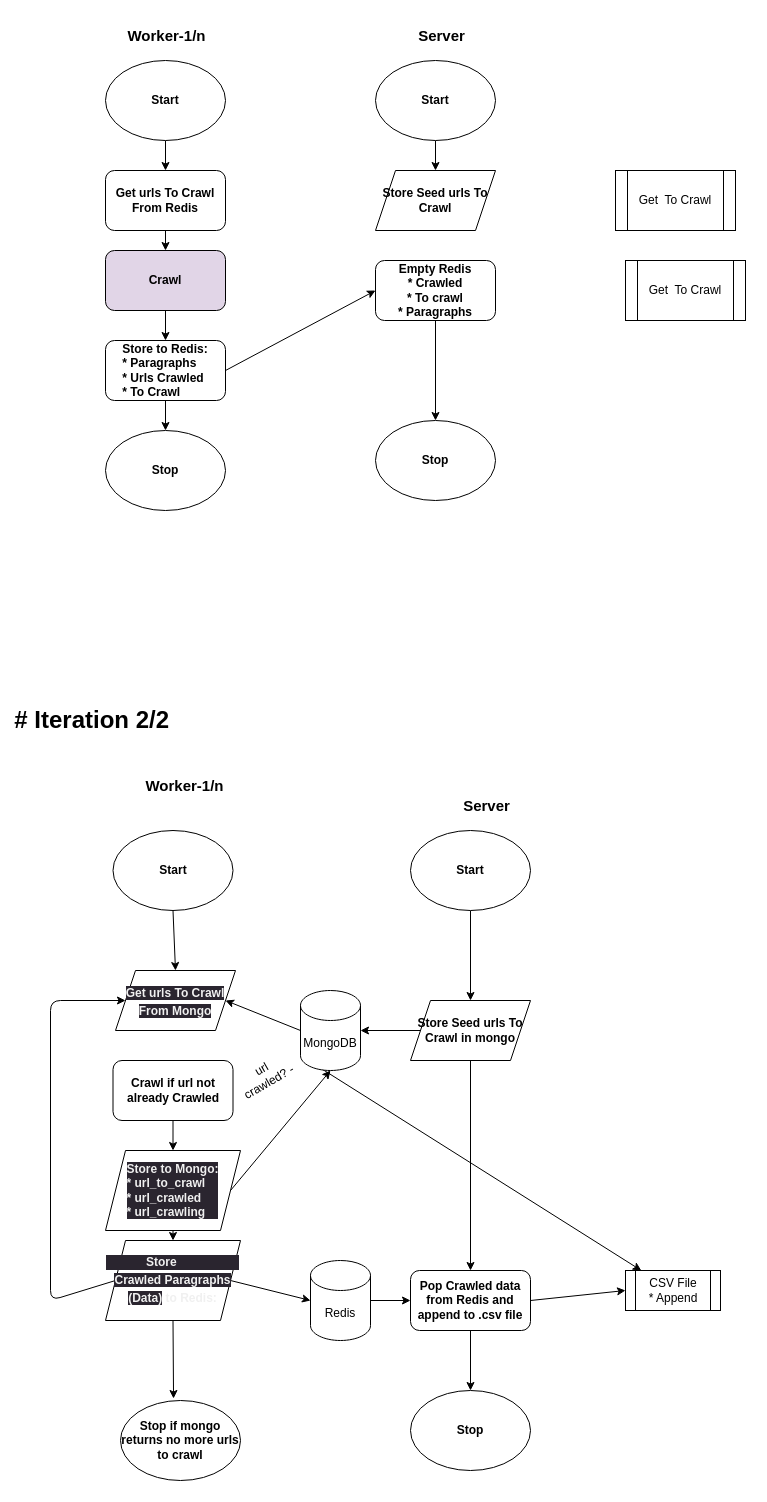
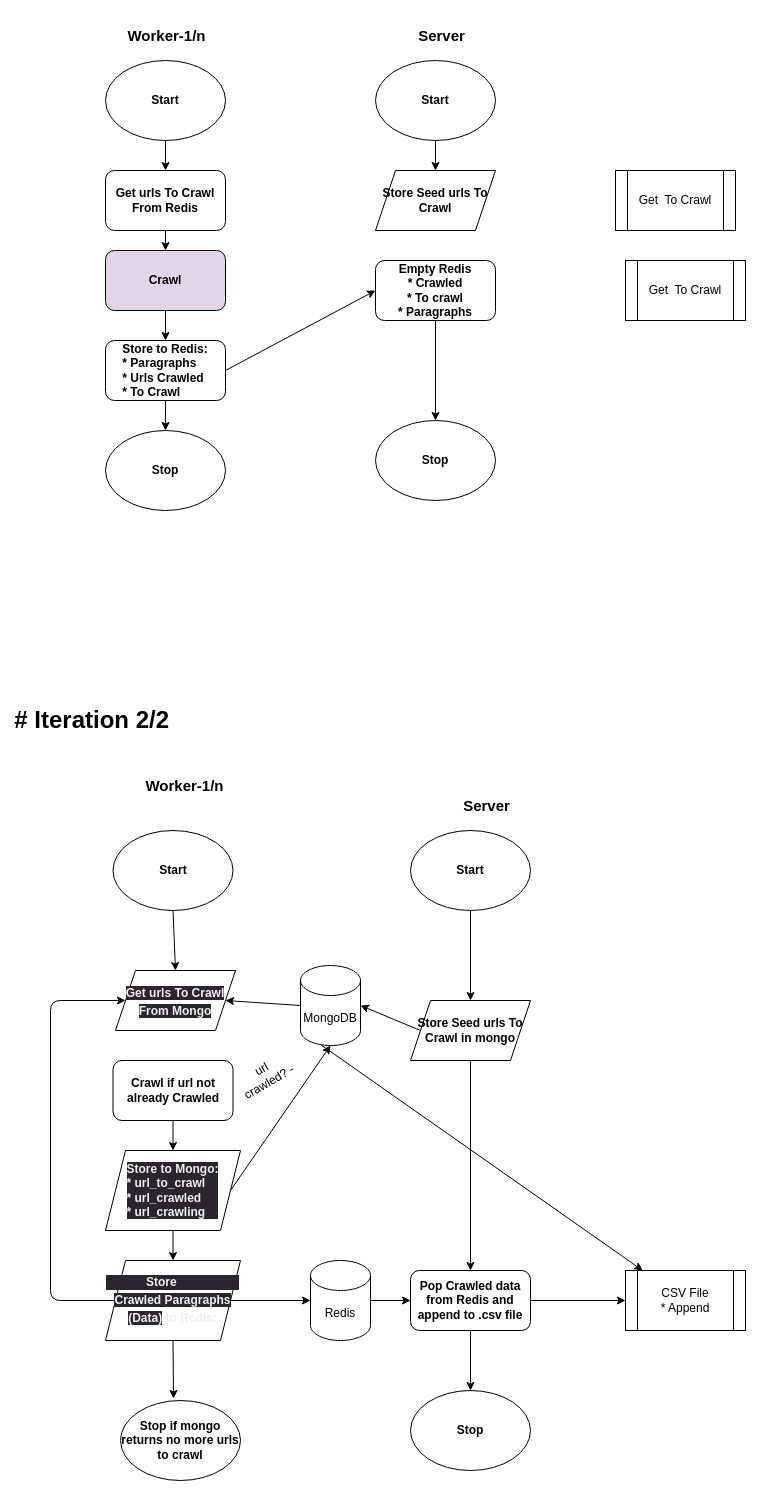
(331, 1031) -> (331, 1006)
(173, 1281) -> (173, 1301)
(673, 1291) -> (686, 1301)
